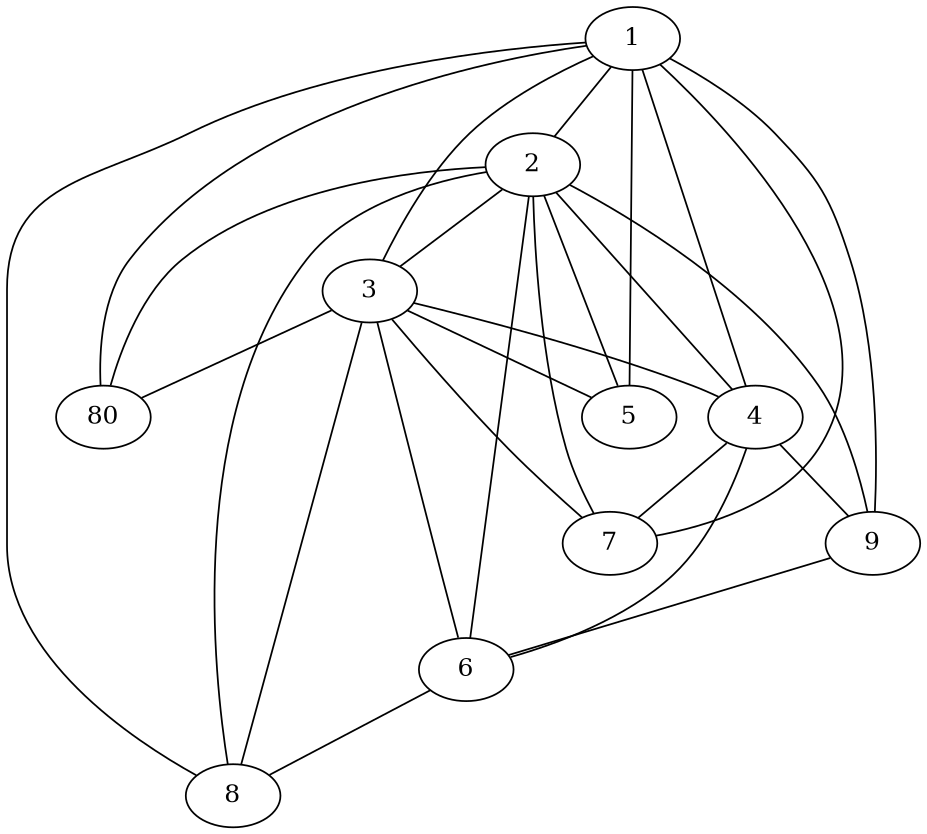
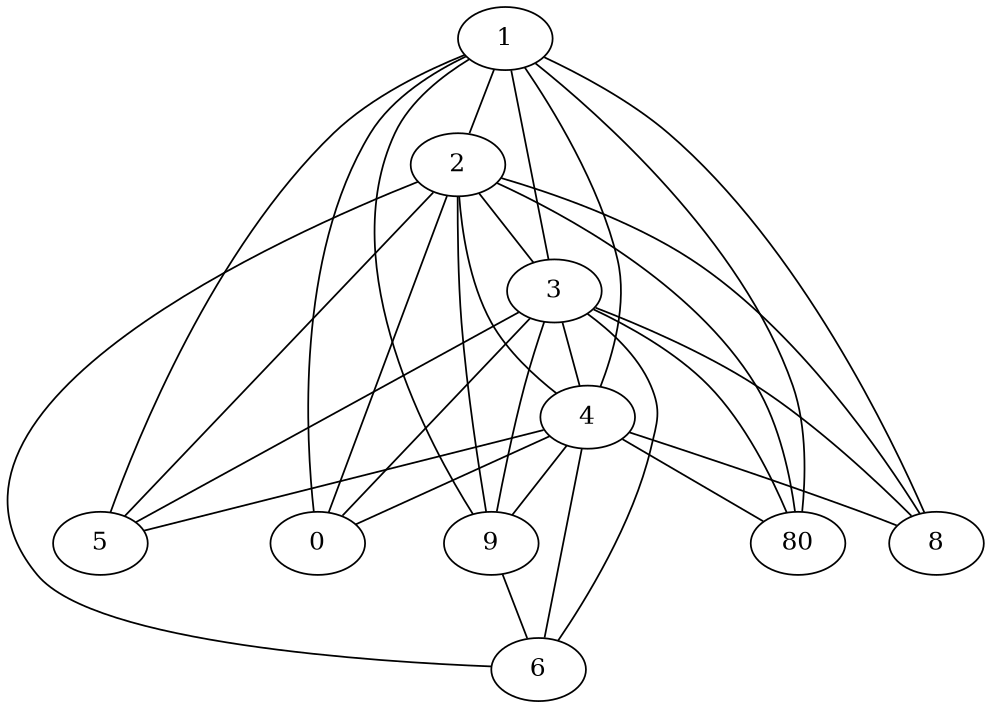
none -> (517, 416)
none -> (354, 478)
none -> (693, 480)
(610, 543) -> (318, 543)
(350, 733) -> (757, 475)
